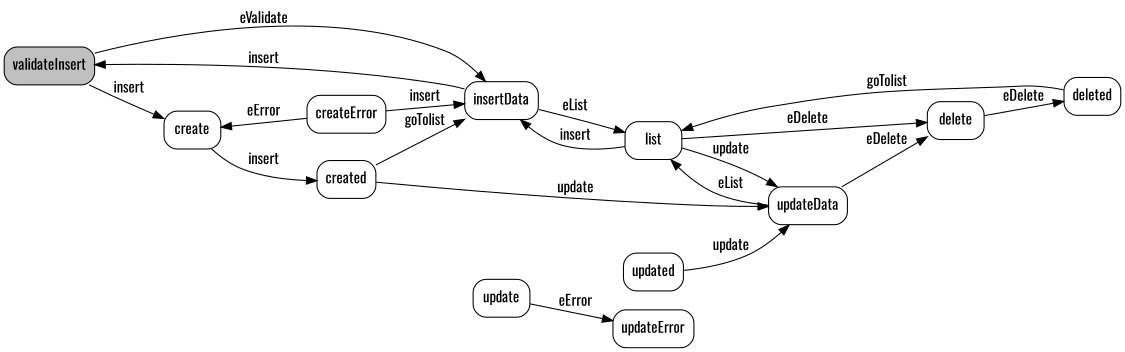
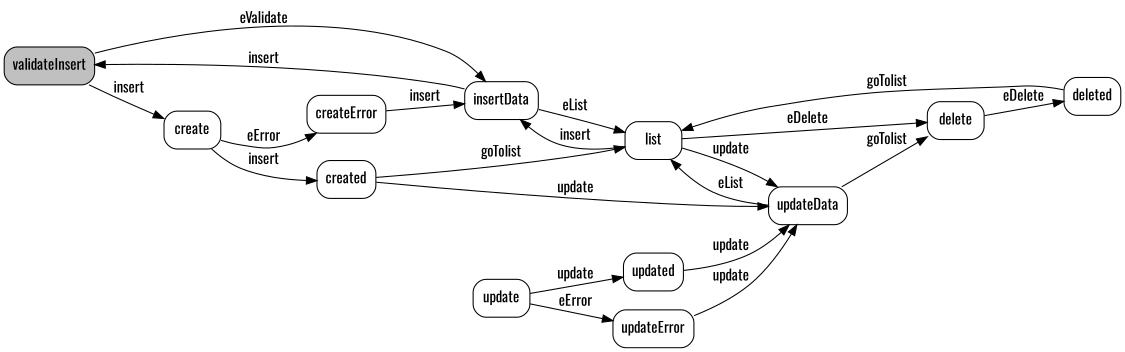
(269, 122) -> (264, 148)
(887, 140) -> (887, 140)
(416, 145) -> (496, 166)
none -> (750, 284)
none -> (571, 286)
